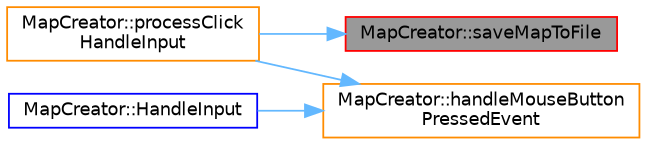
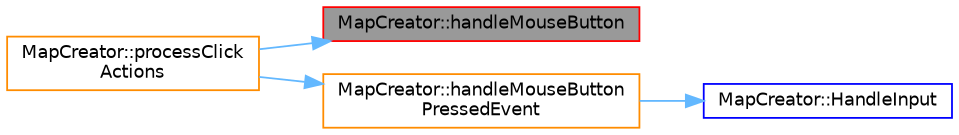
(133, 34) -> (133, 63)
(481, 34) -> (481, 24)
(281, 111) -> (663, 101)
